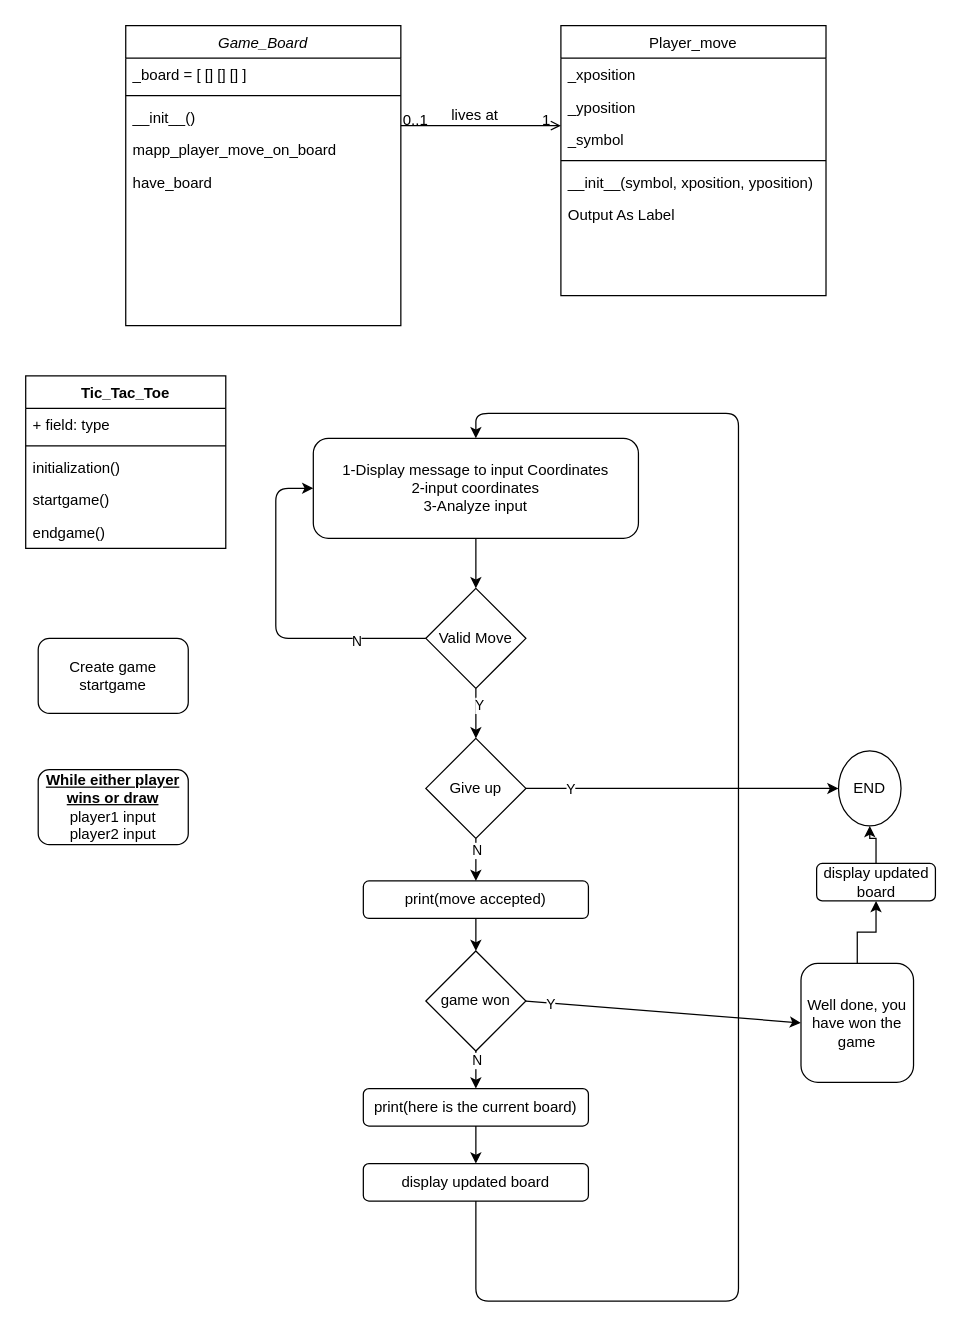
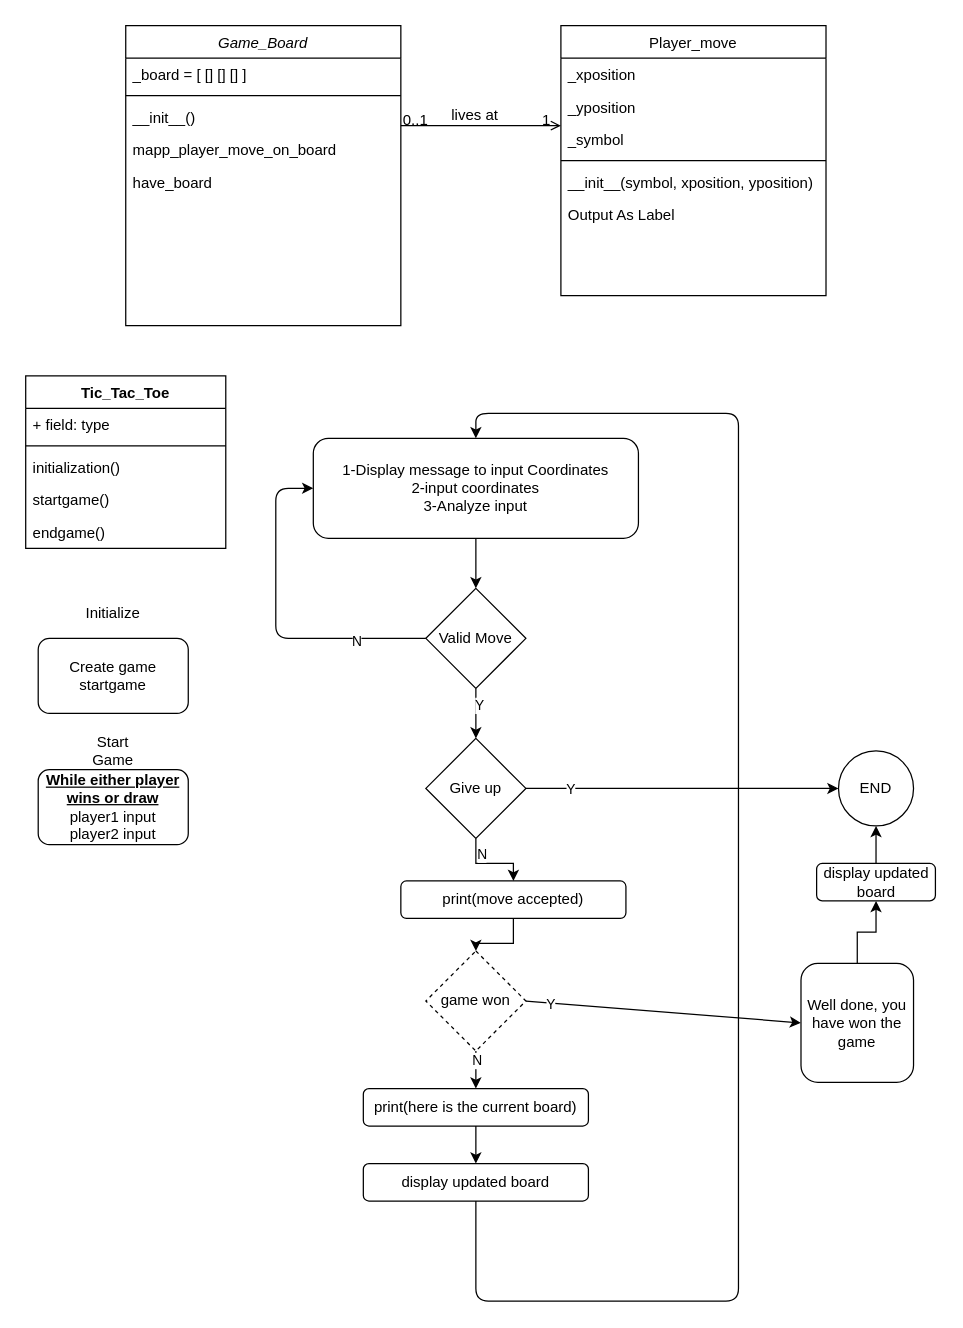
none -> (113, 613)
none -> (113, 751)
(869, 788) -> (876, 788)
(476, 899) -> (513, 899)
(476, 1001) -> (476, 1001)
